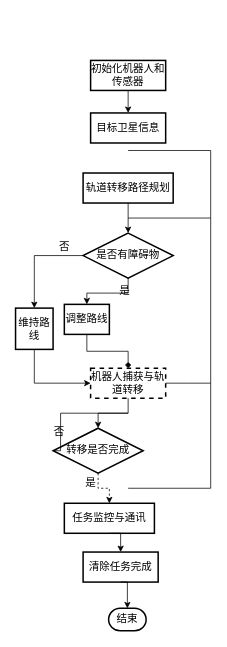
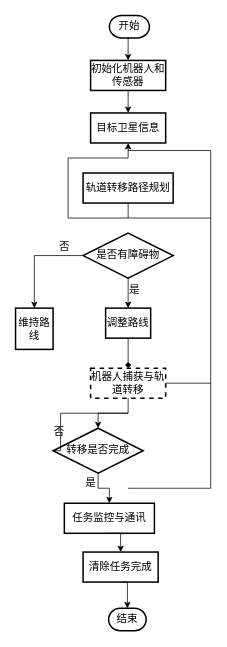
none -> (129, 27)
none -> (128, 54)
(128, 226) -> (128, 155)
(87, 319) -> (128, 323)
(34, 367) -> none
(101, 488) -> (101, 488)
